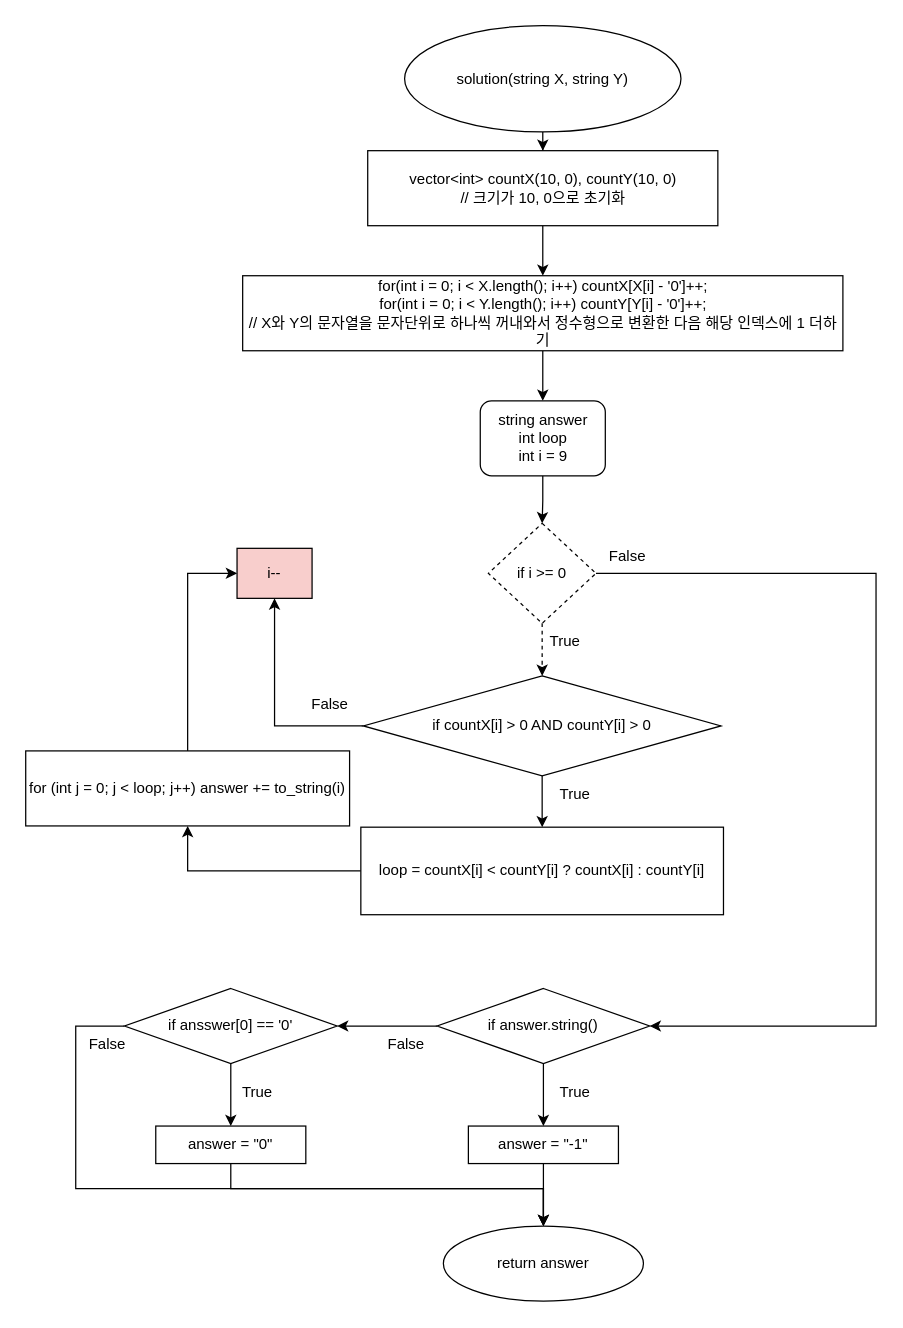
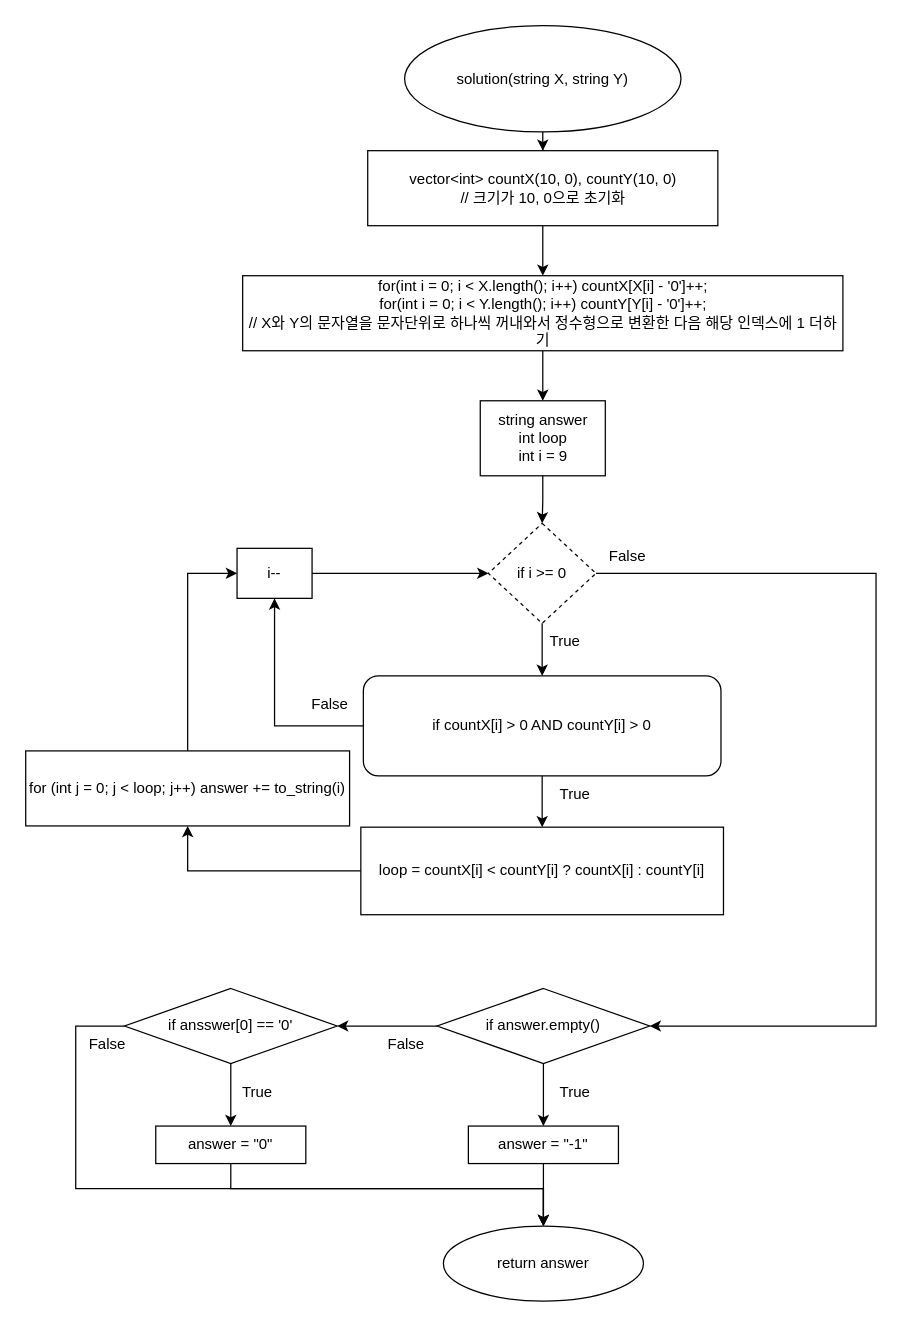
(543, 438) -> (543, 438)
(274, 573) -> (274, 573)
none -> (396, 573)
(542, 646) -> (542, 646)
(542, 726) -> (542, 726)
(543, 1026) -> (543, 1026)
